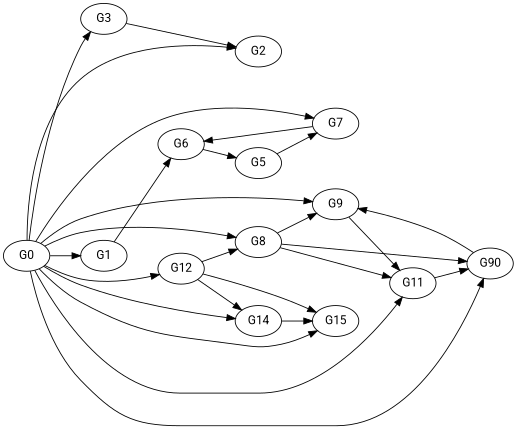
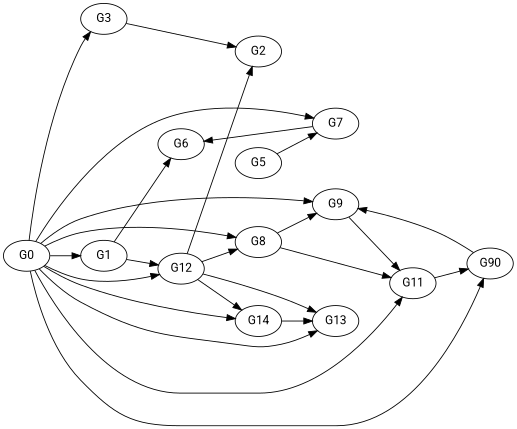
(74, 87) -> (218, 164)
(215, 153) -> none
(370, 252) -> none
none -> (138, 261)
(336, 321) -> (336, 321)
